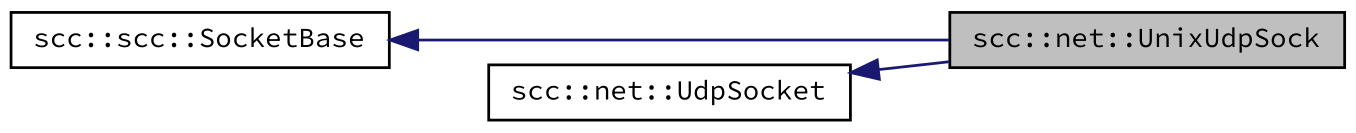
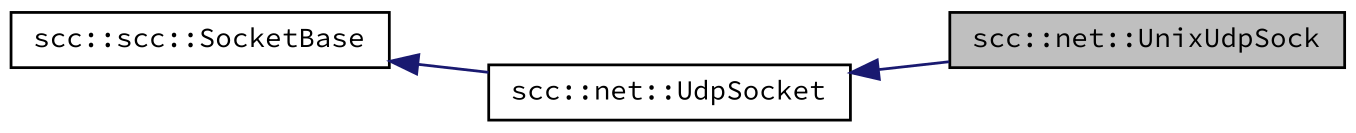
(684, 40) -> (453, 68)
